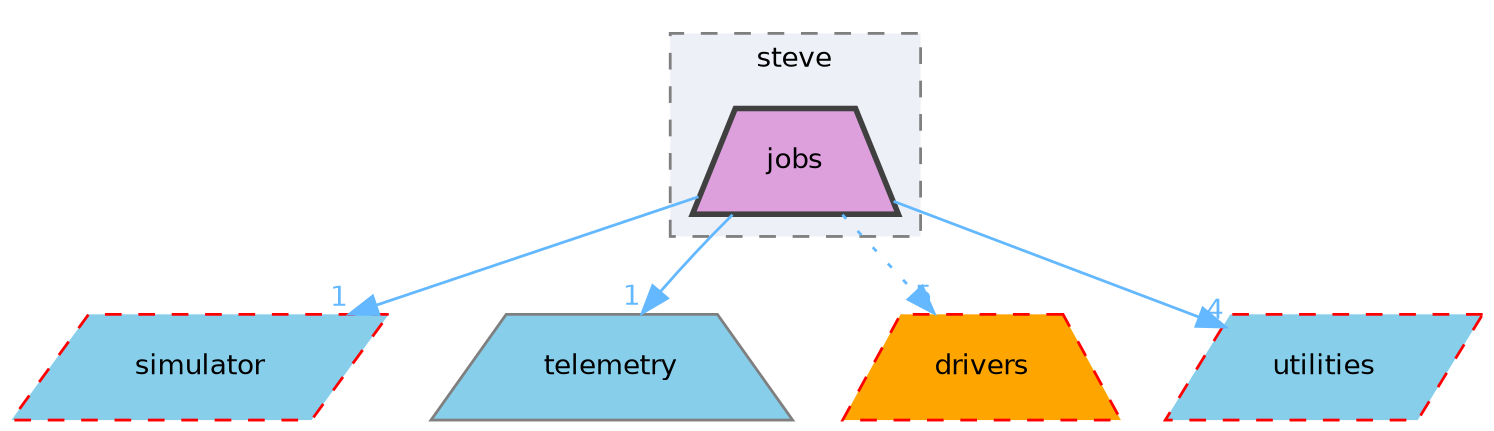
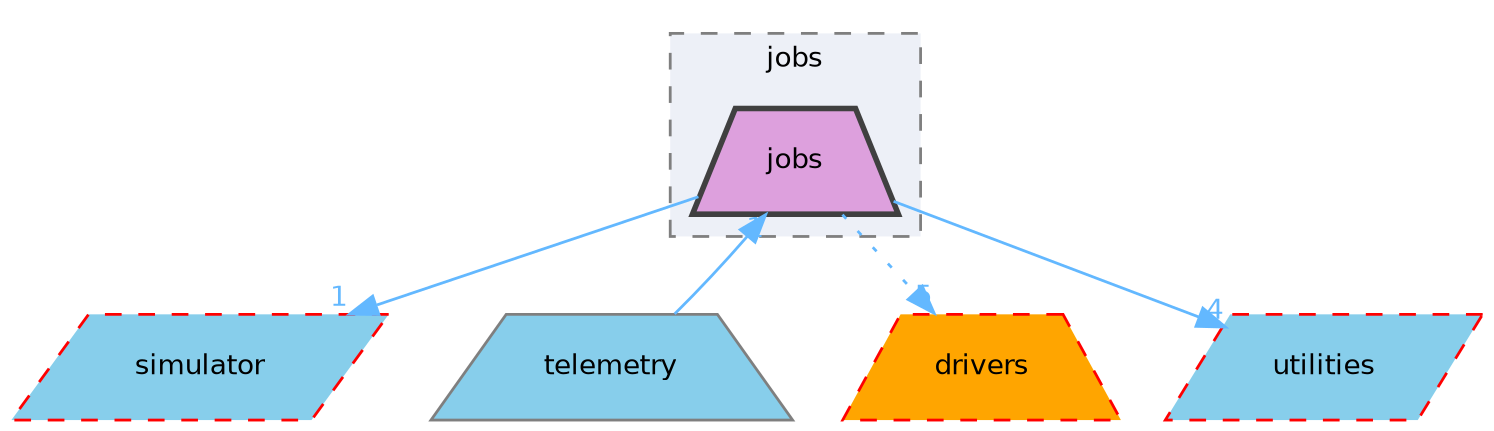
(795, 60) -> (795, 60)
(694, 254) -> (712, 276)
